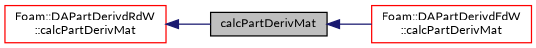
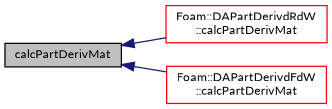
(195, 24) -> (150, 40)
